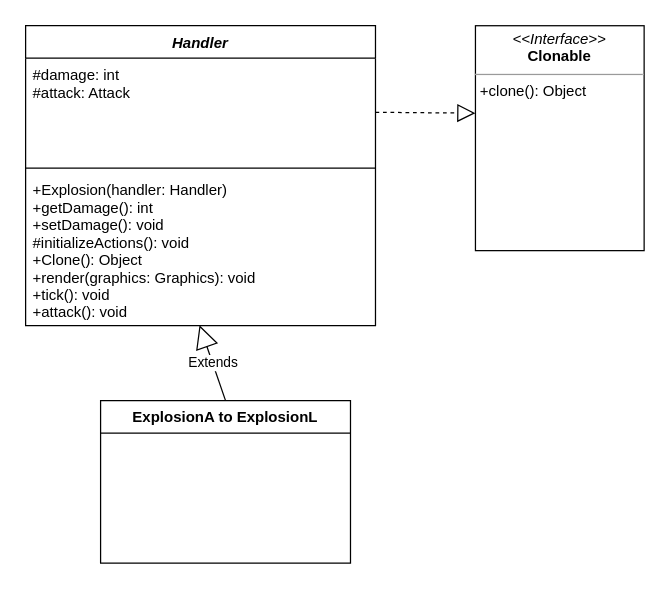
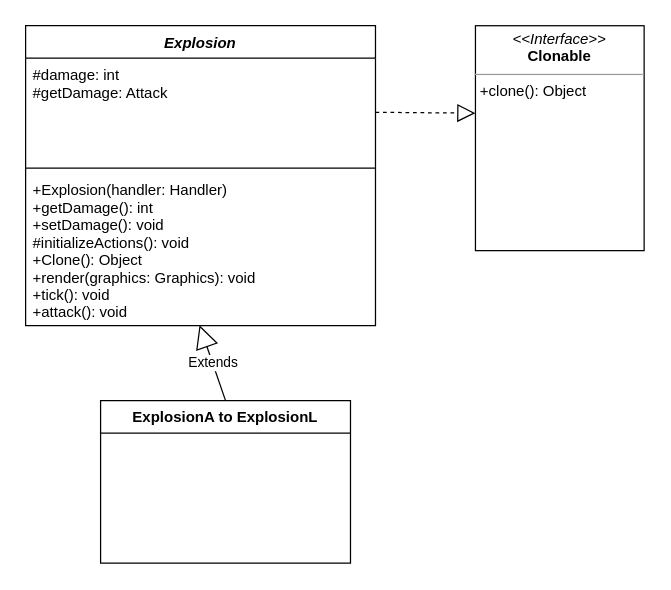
(200, 43) -> (200, 43)
(77, 75) -> (77, 75)
